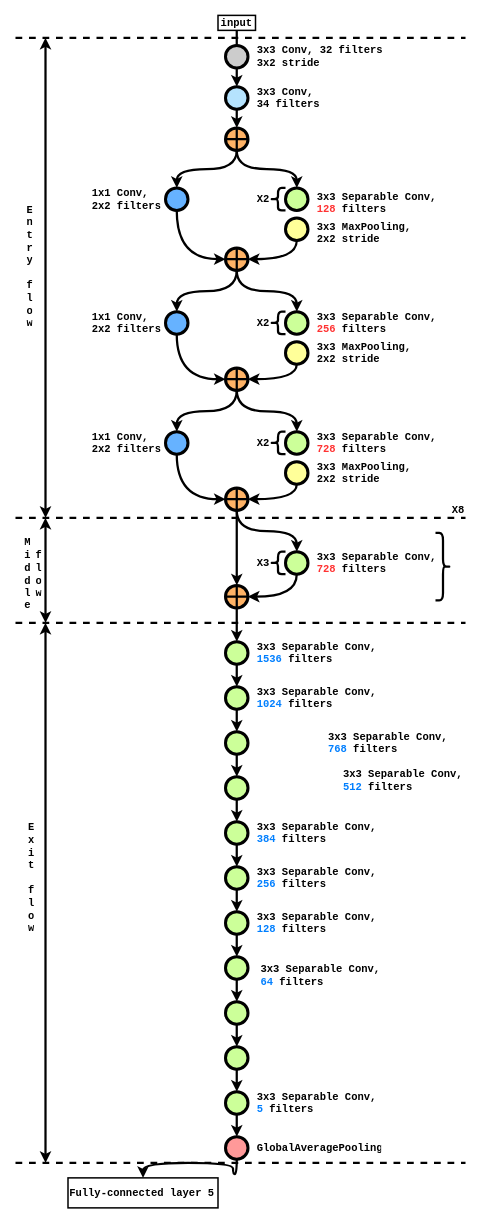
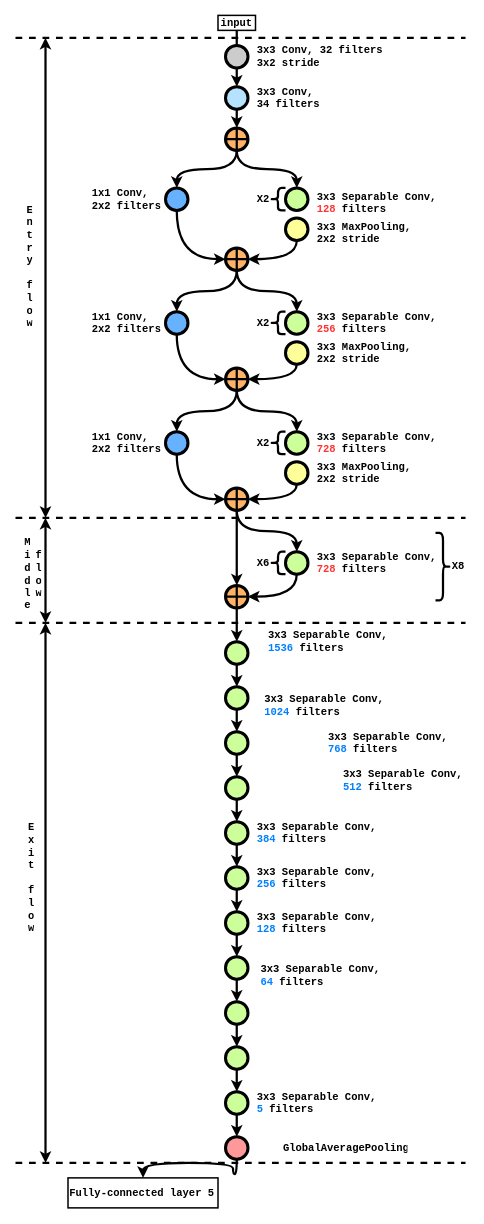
(458, 510) -> (458, 567)
(263, 563) -> (263, 563)
(318, 653) -> (329, 642)
(318, 698) -> (326, 705)
(318, 1148) -> (344, 1148)
